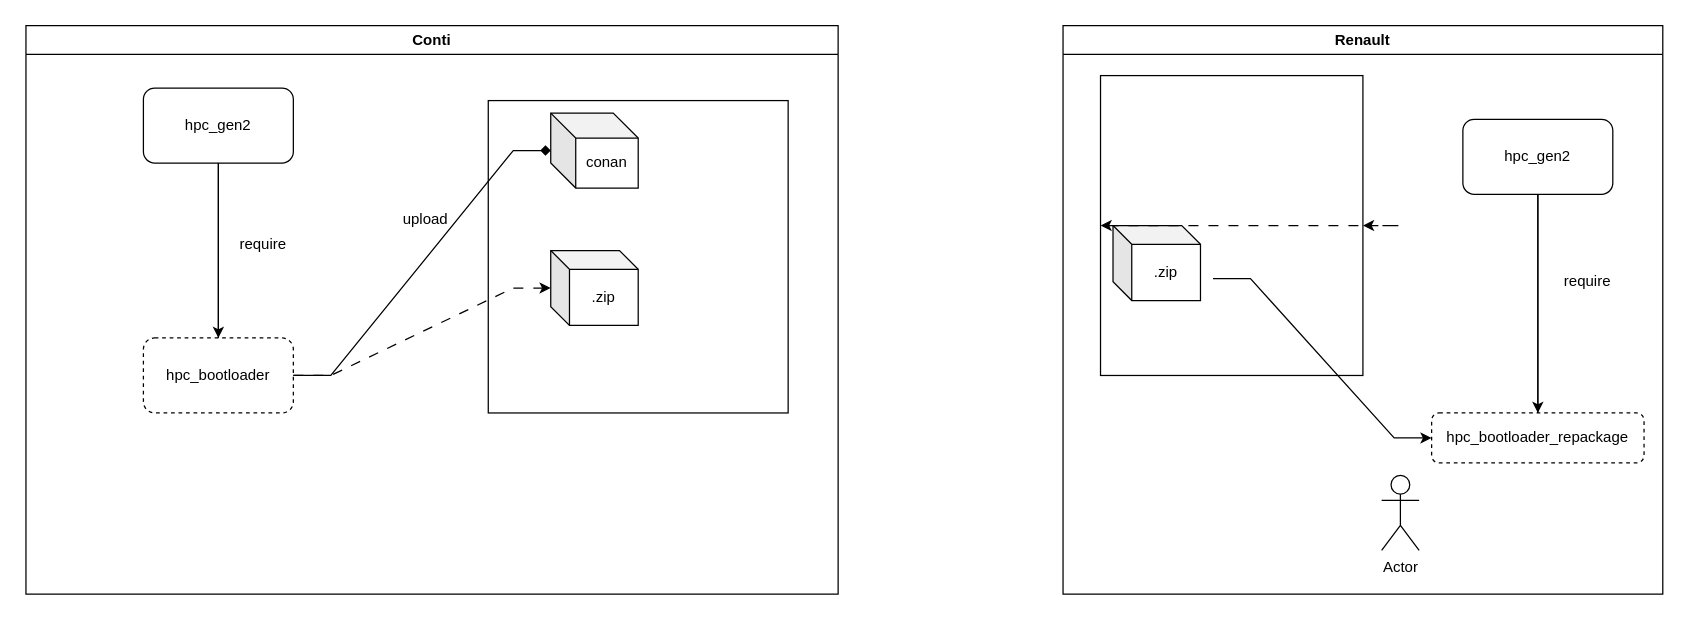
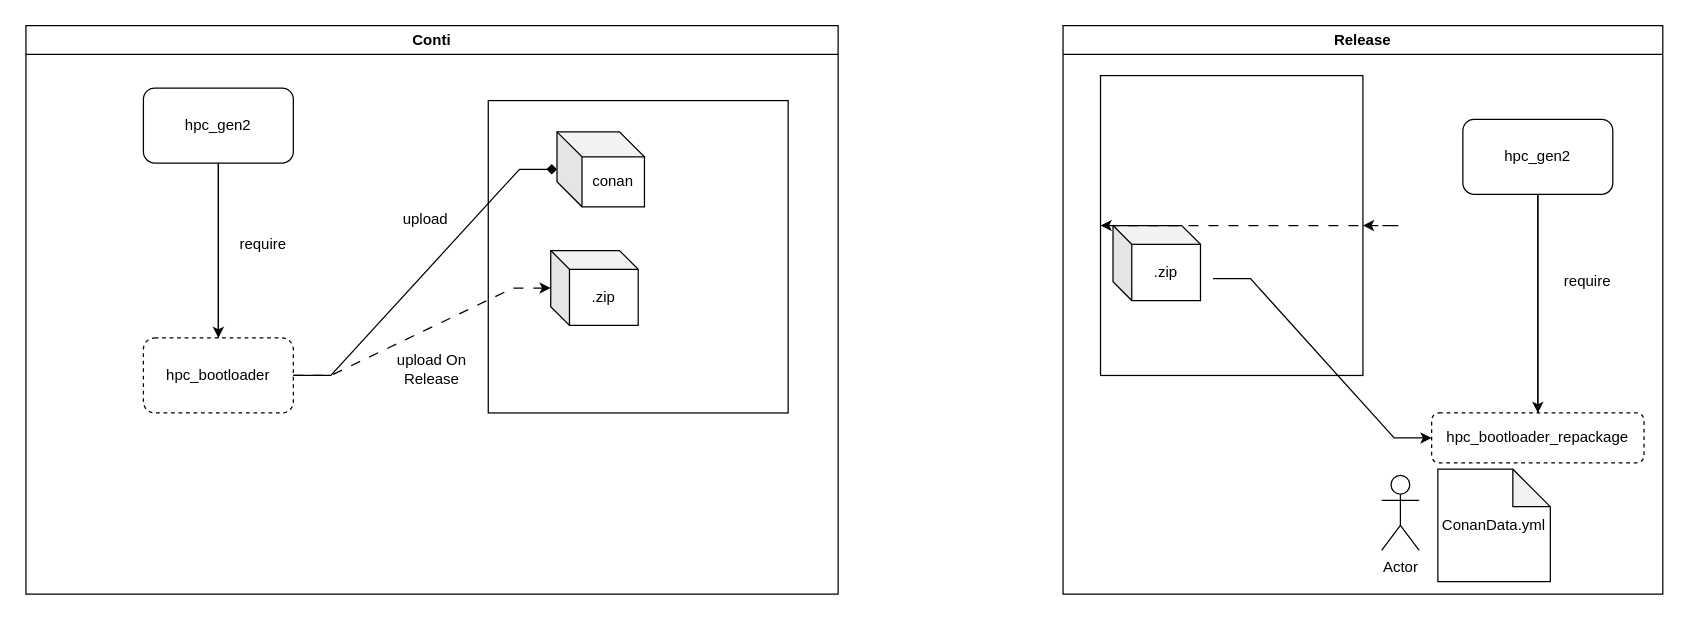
(1363, 41) -> (1363, 41)
(594, 151) -> (601, 169)
none -> (432, 369)
none -> (1494, 526)
